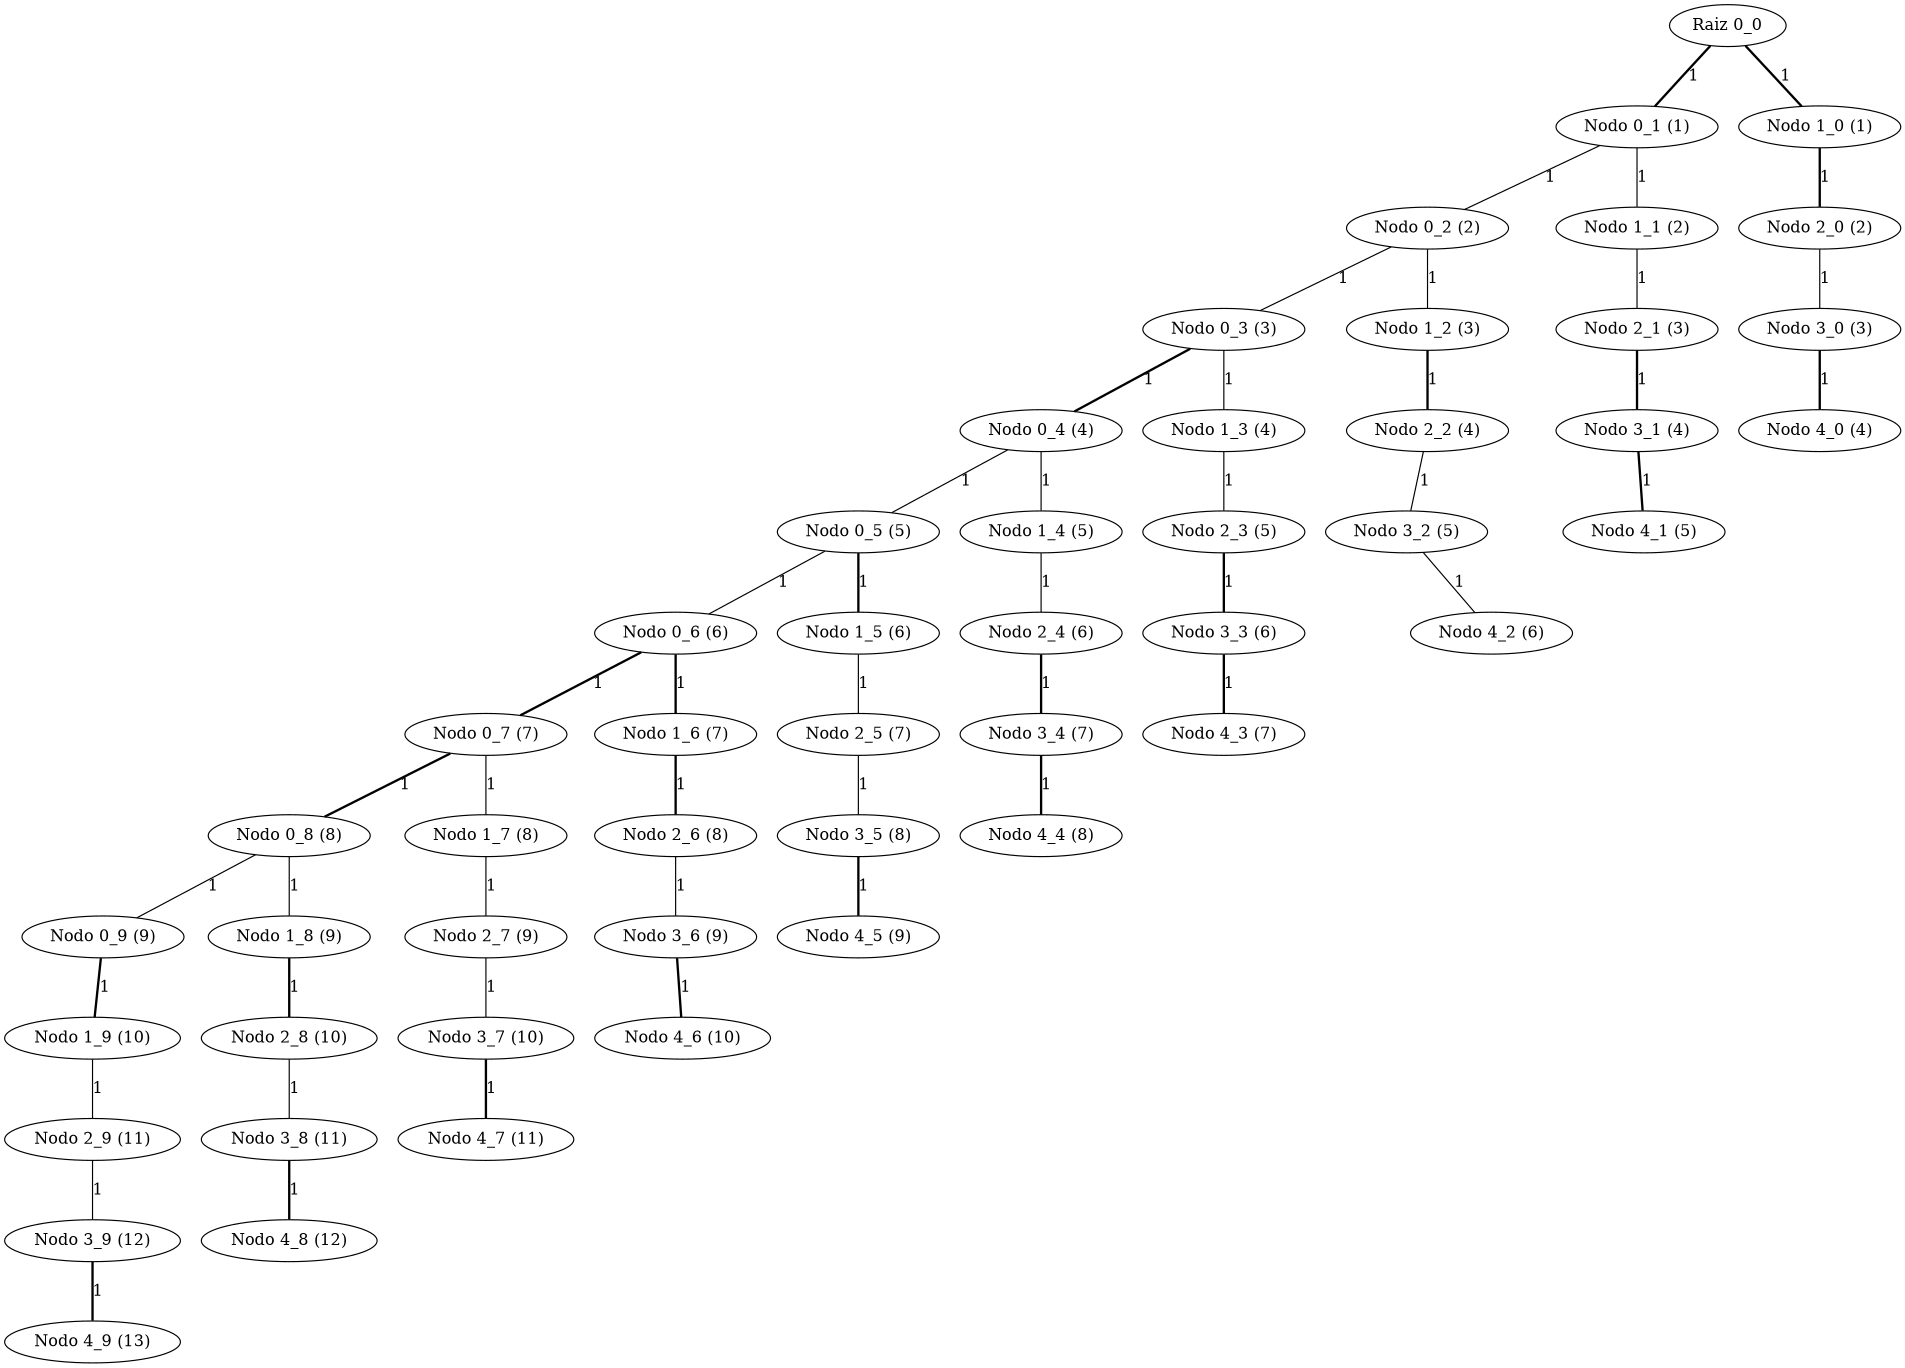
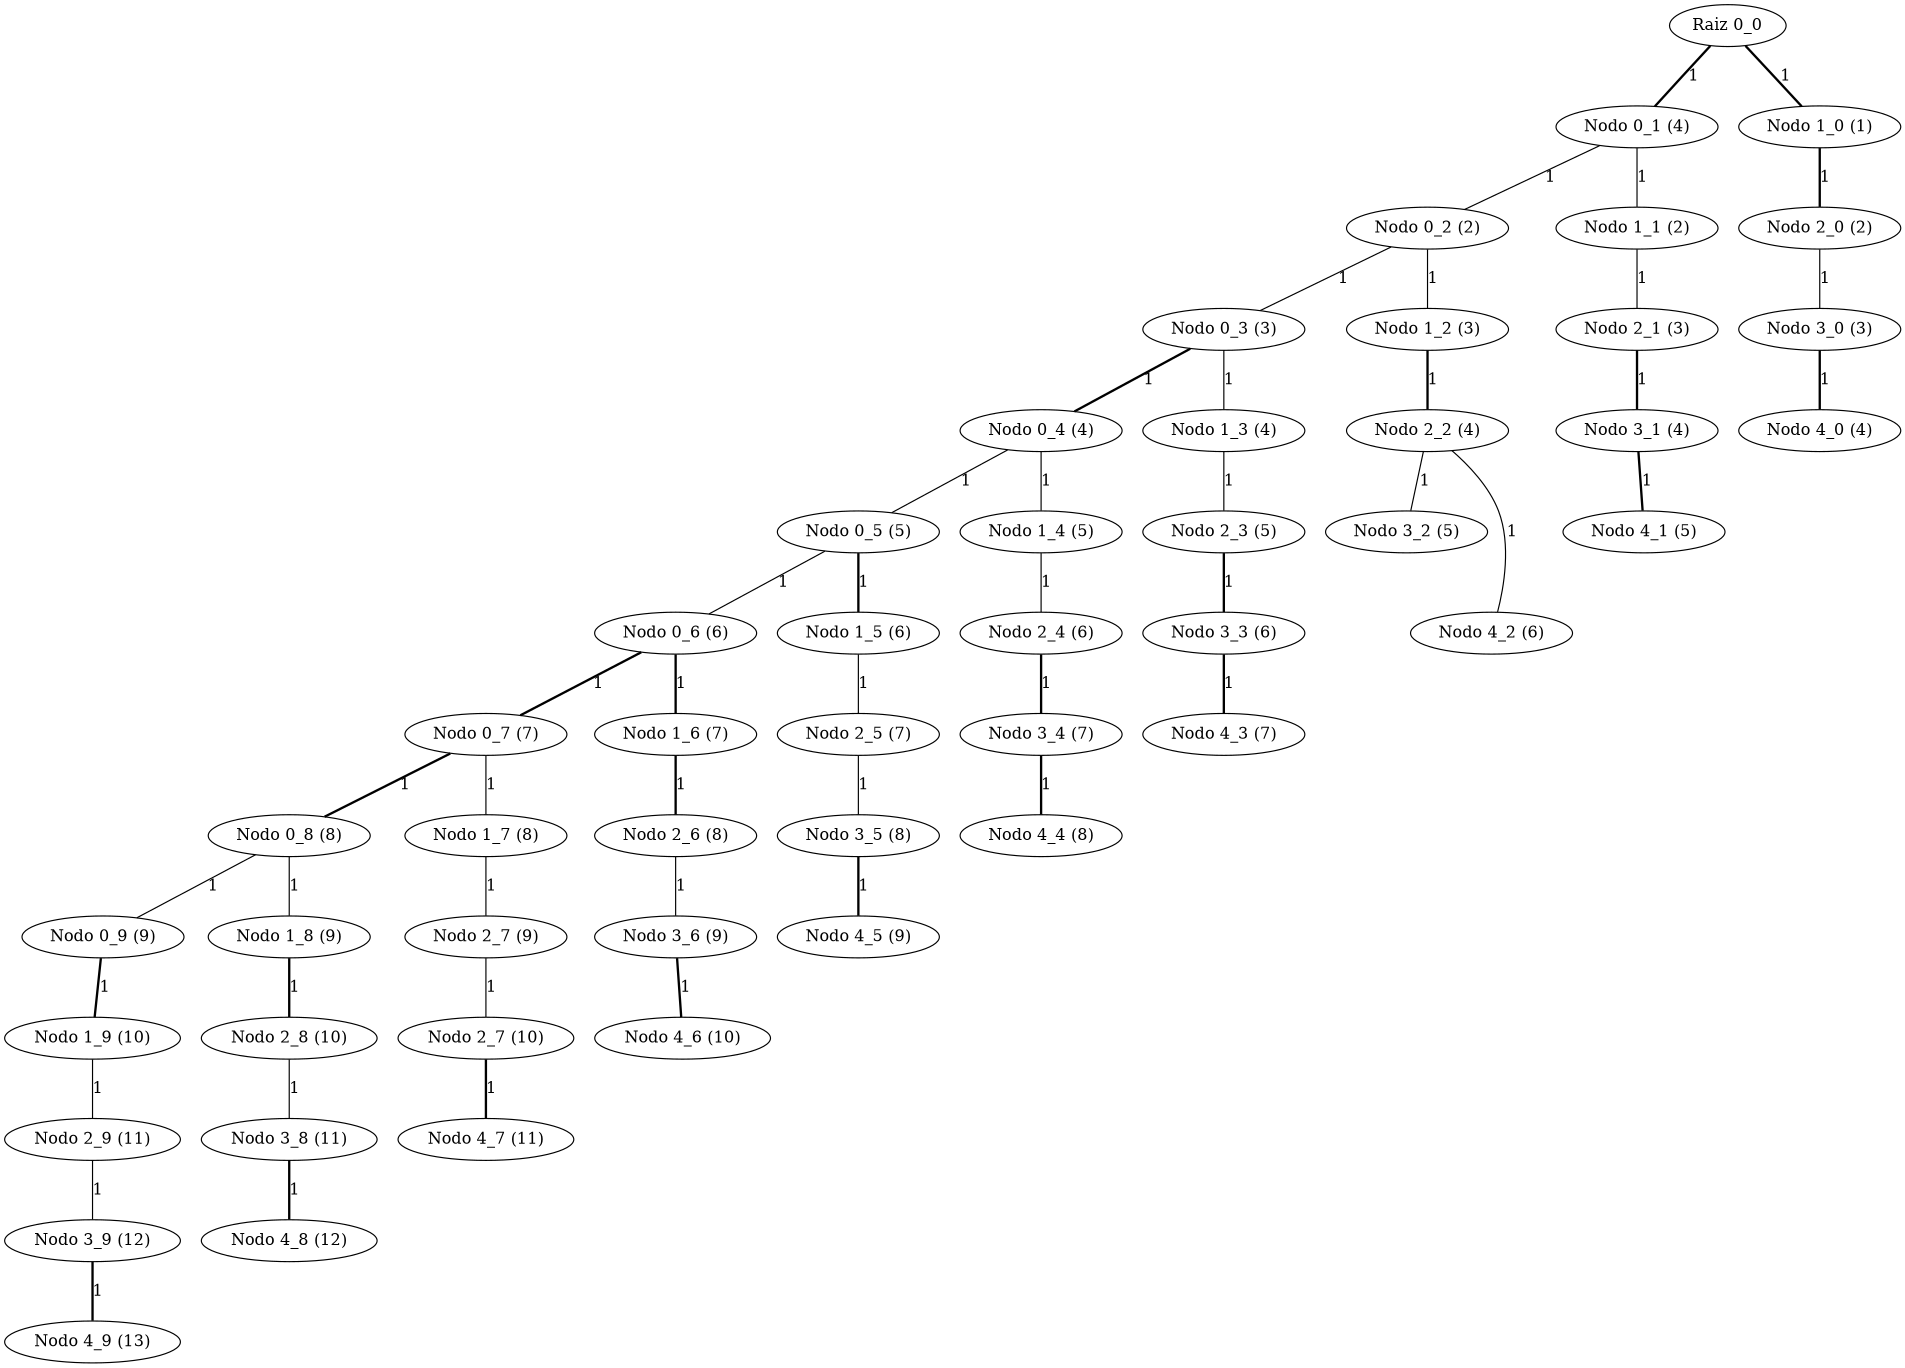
(1637, 127) -> (1637, 127)
(1449, 583) -> (1502, 523)
(486, 1038) -> (486, 1038)
